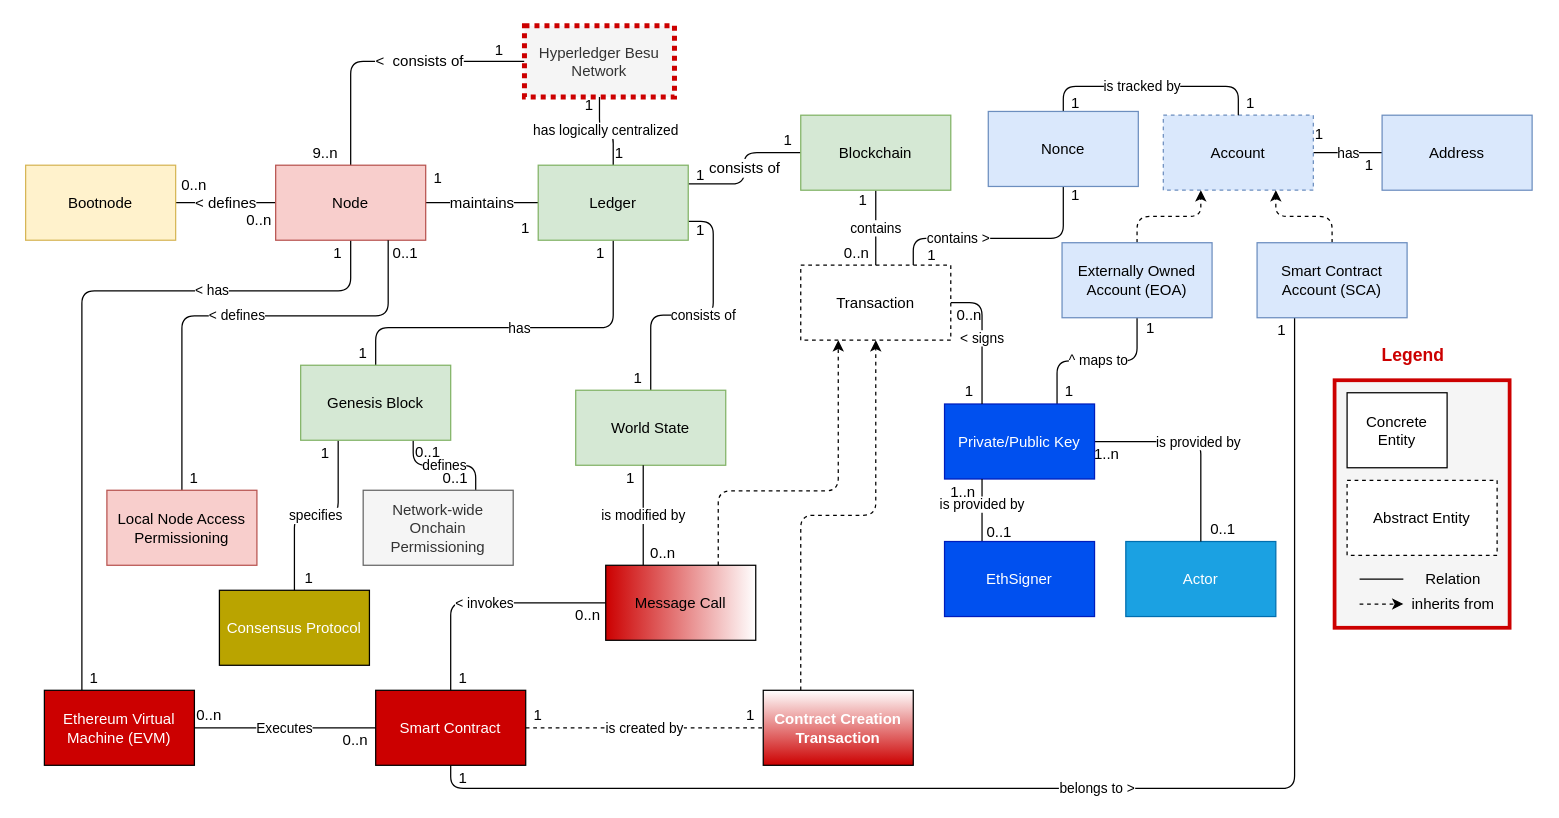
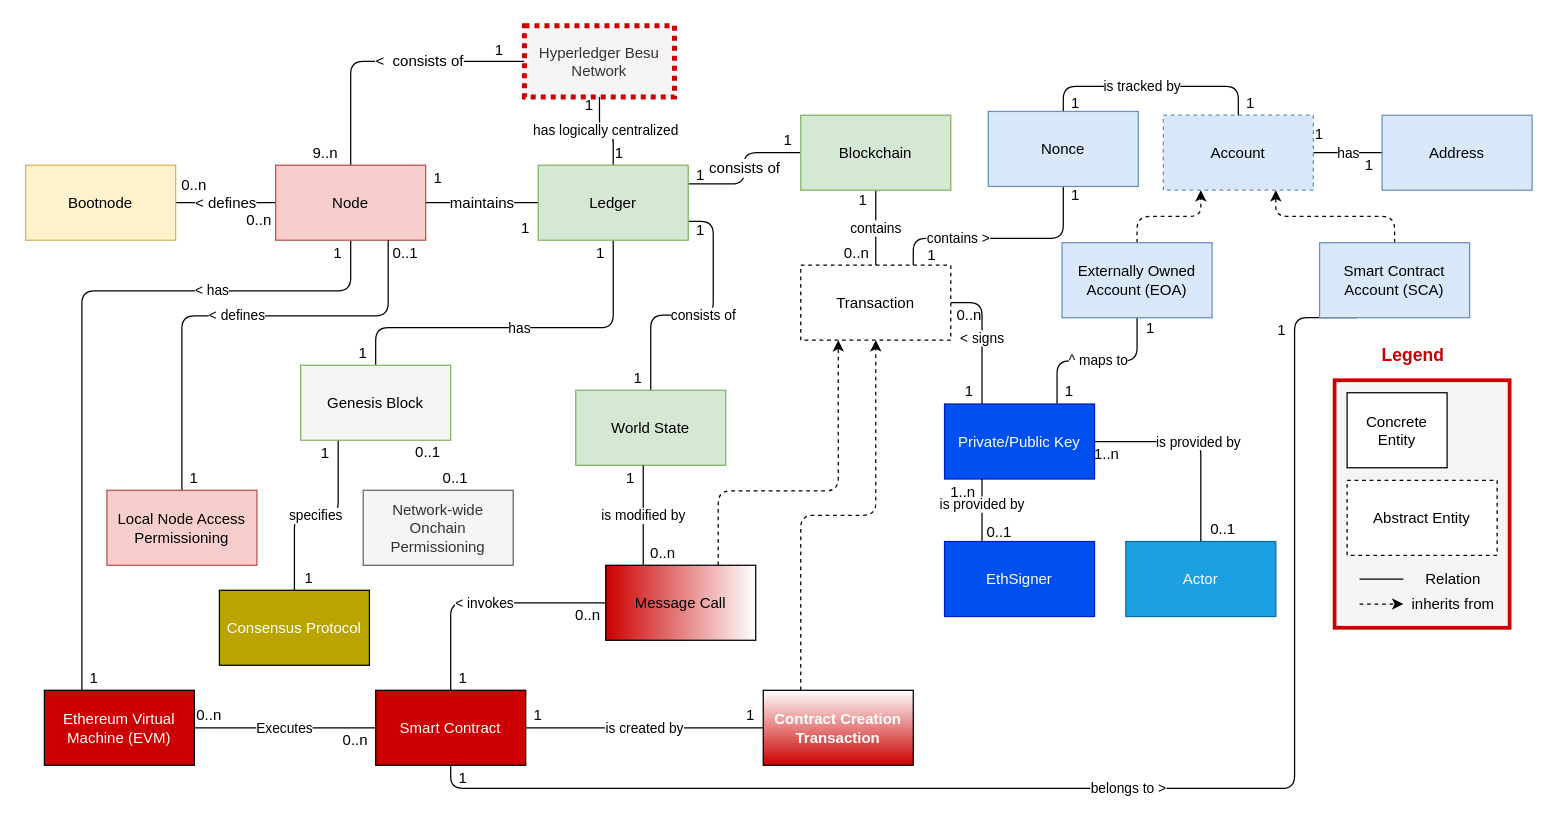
(1332, 280) -> (1394, 280)
(376, 403) -> (376, 403)
(444, 465) -> none
(566, 728) -> (566, 728)
